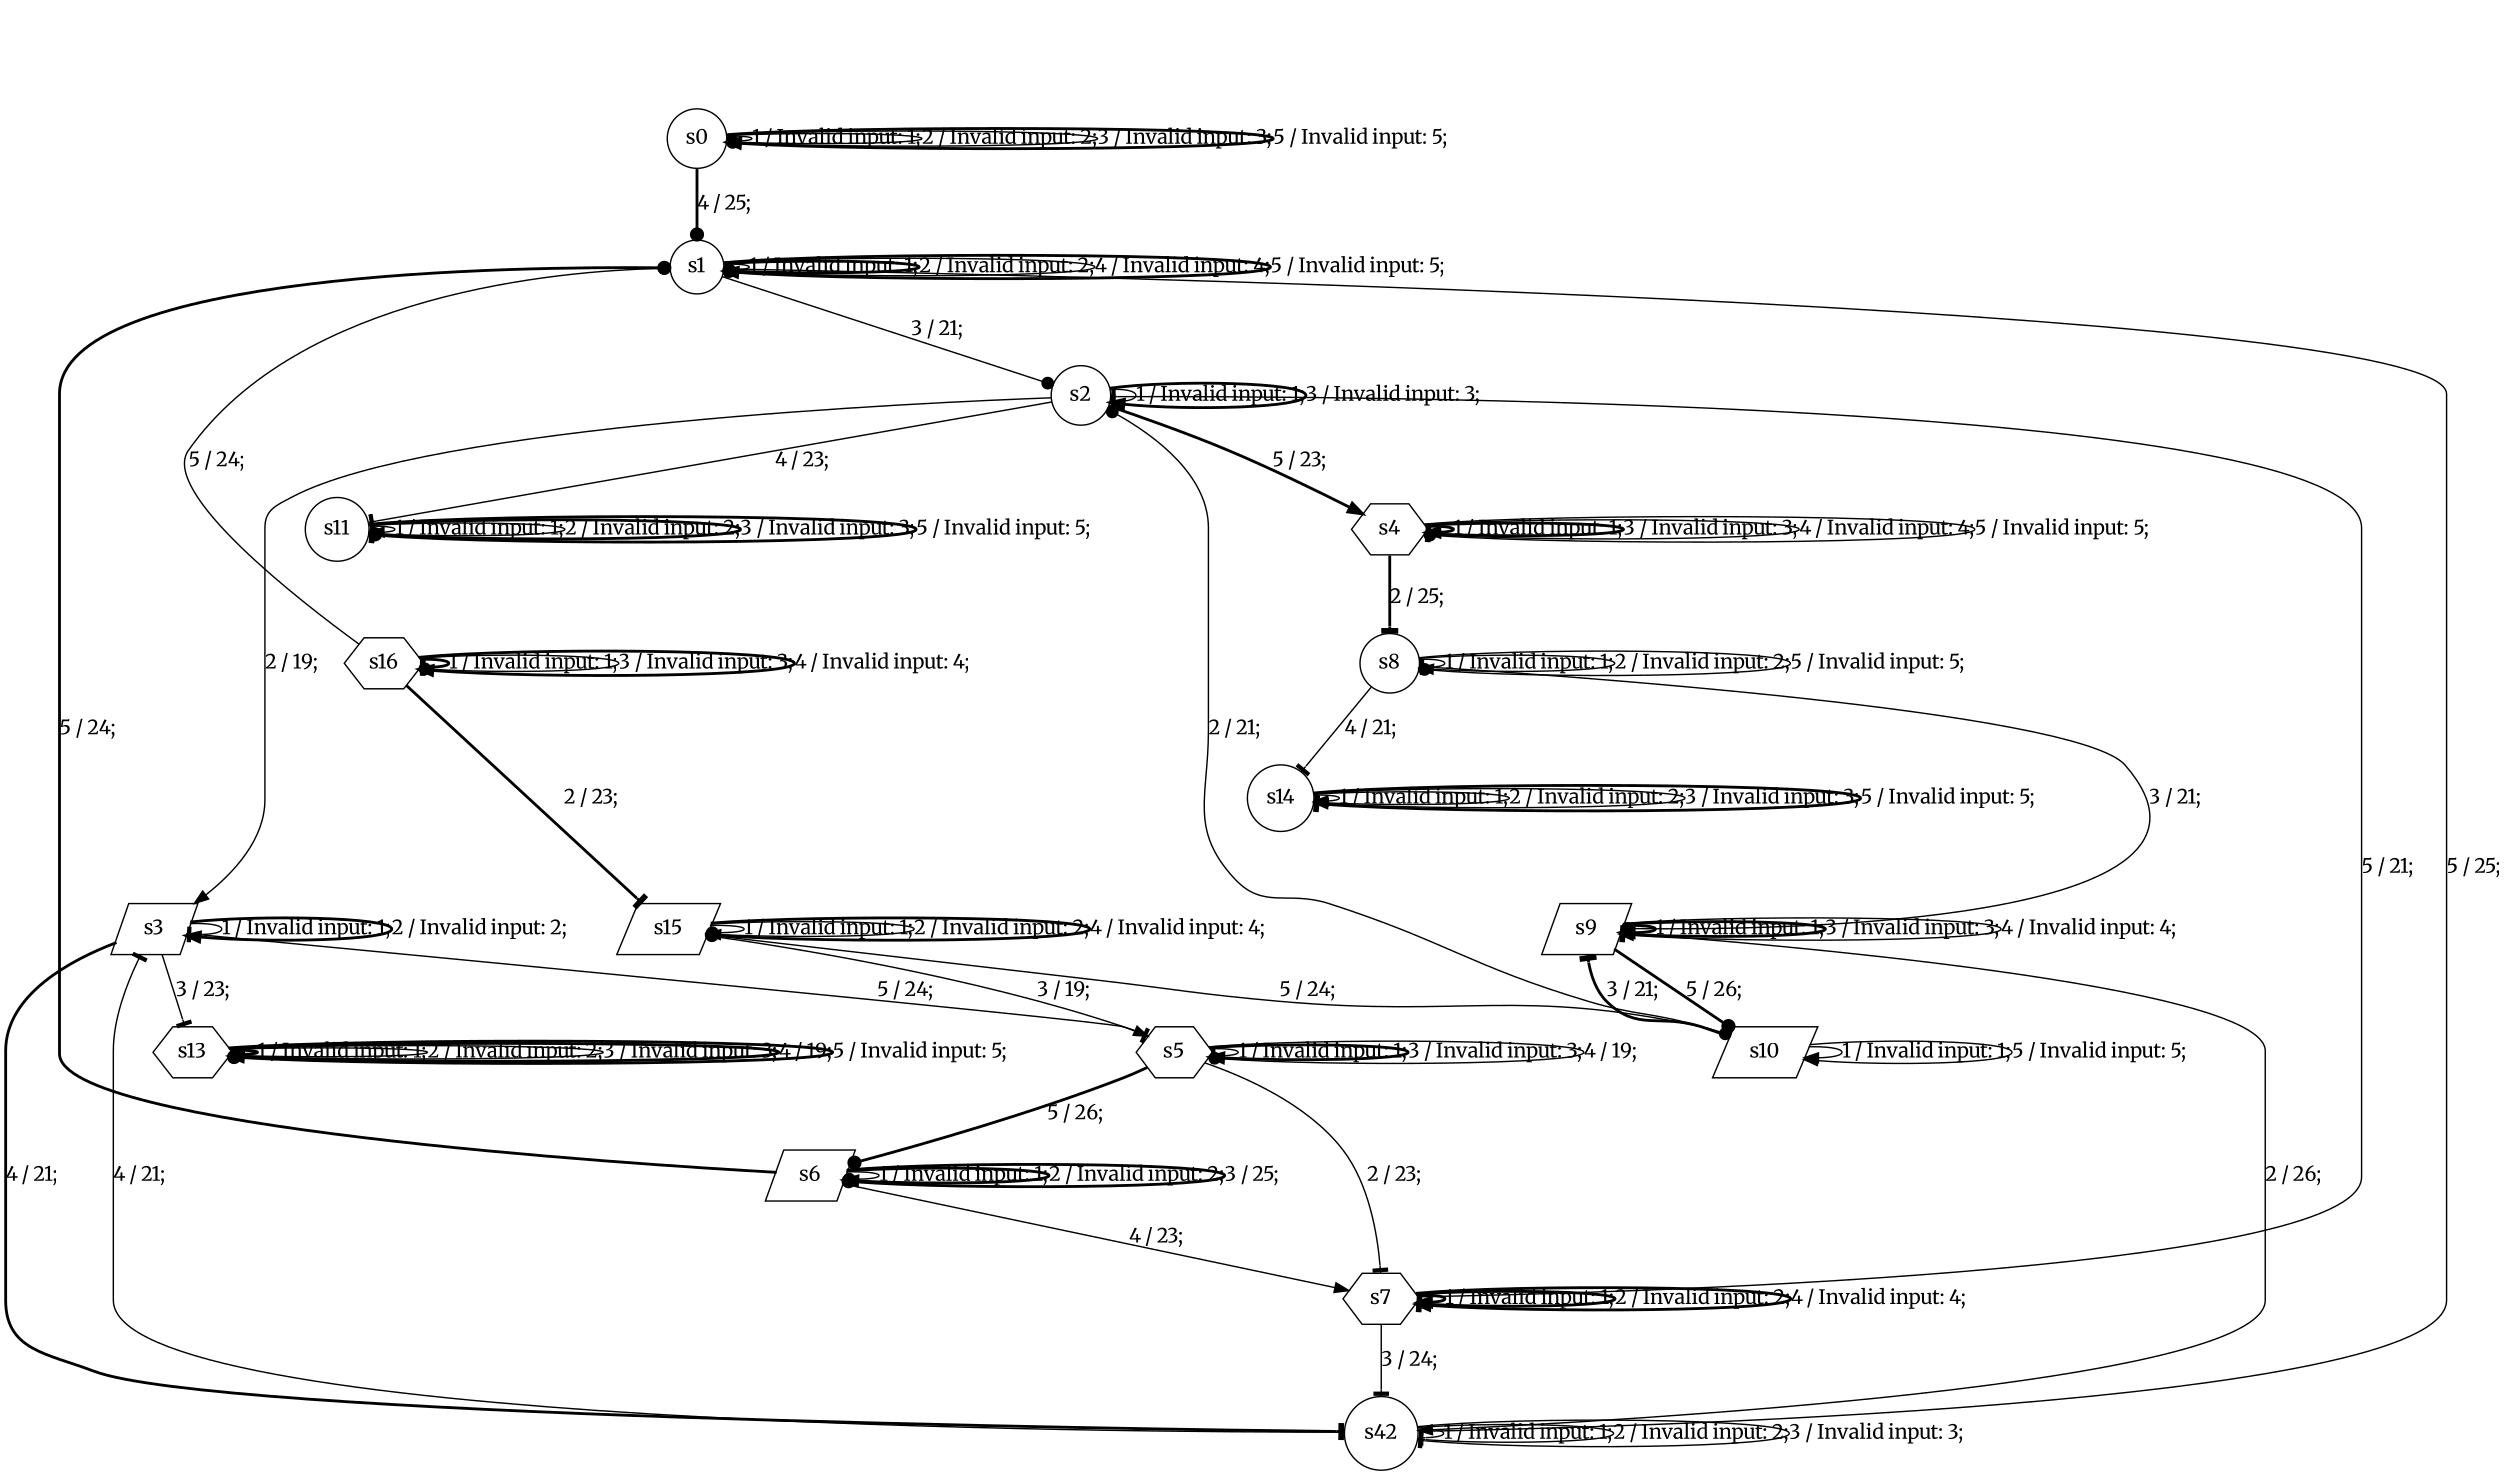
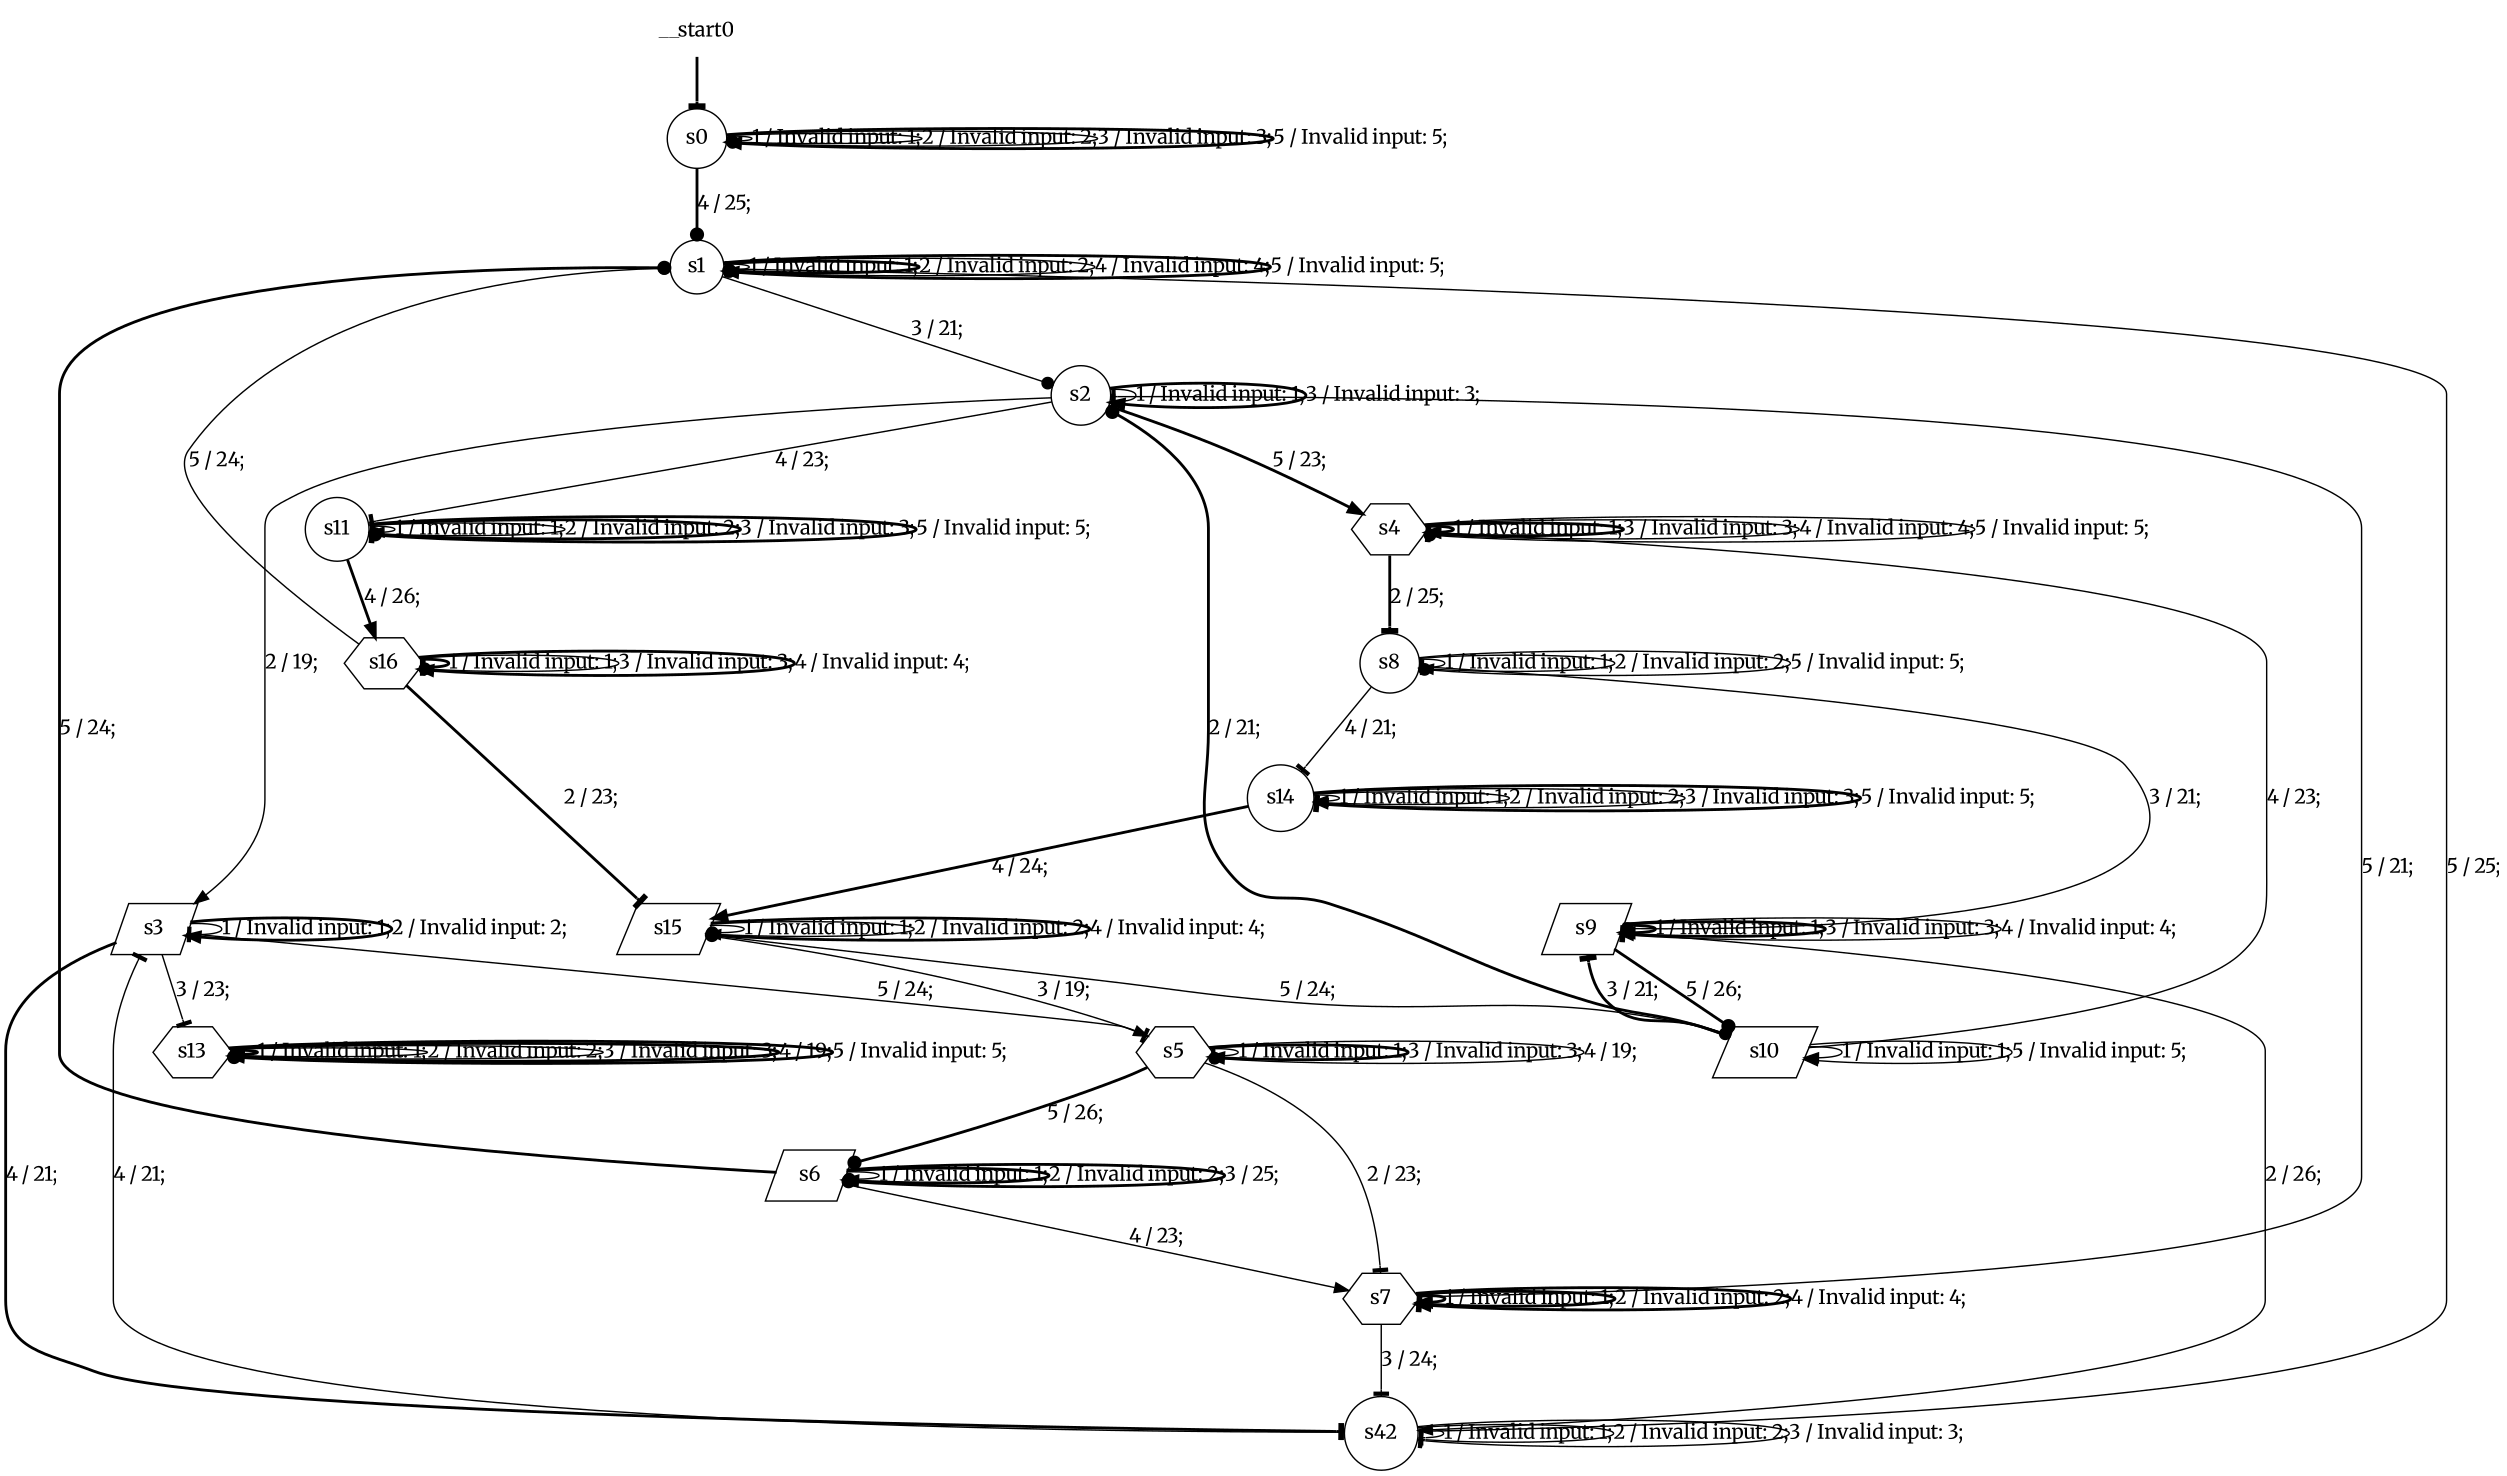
none -> (697, 31)
none -> (359, 592)
none -> (2229, 629)
none -> (987, 861)
(1240, 883) -> (1240, 883)
